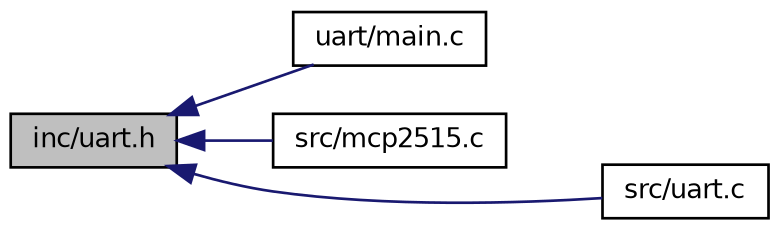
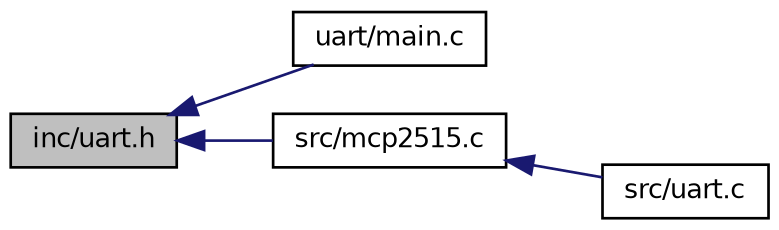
(397, 202) -> (568, 171)
